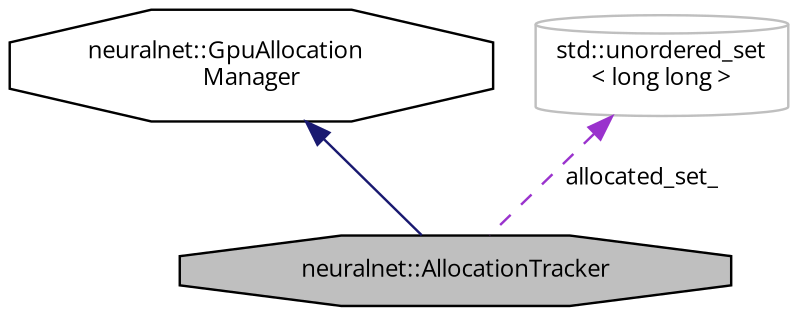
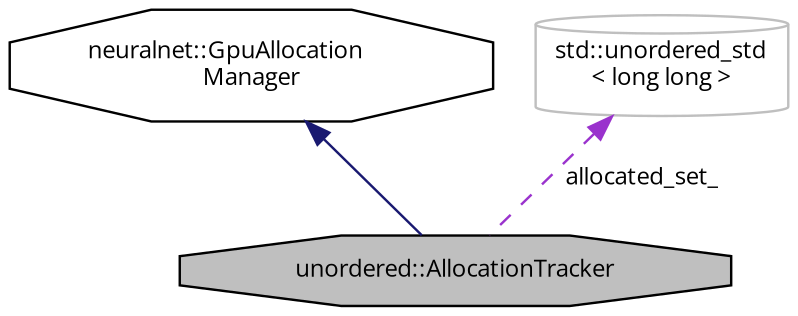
(662, 66) -> (662, 66)
(455, 271) -> (455, 271)
